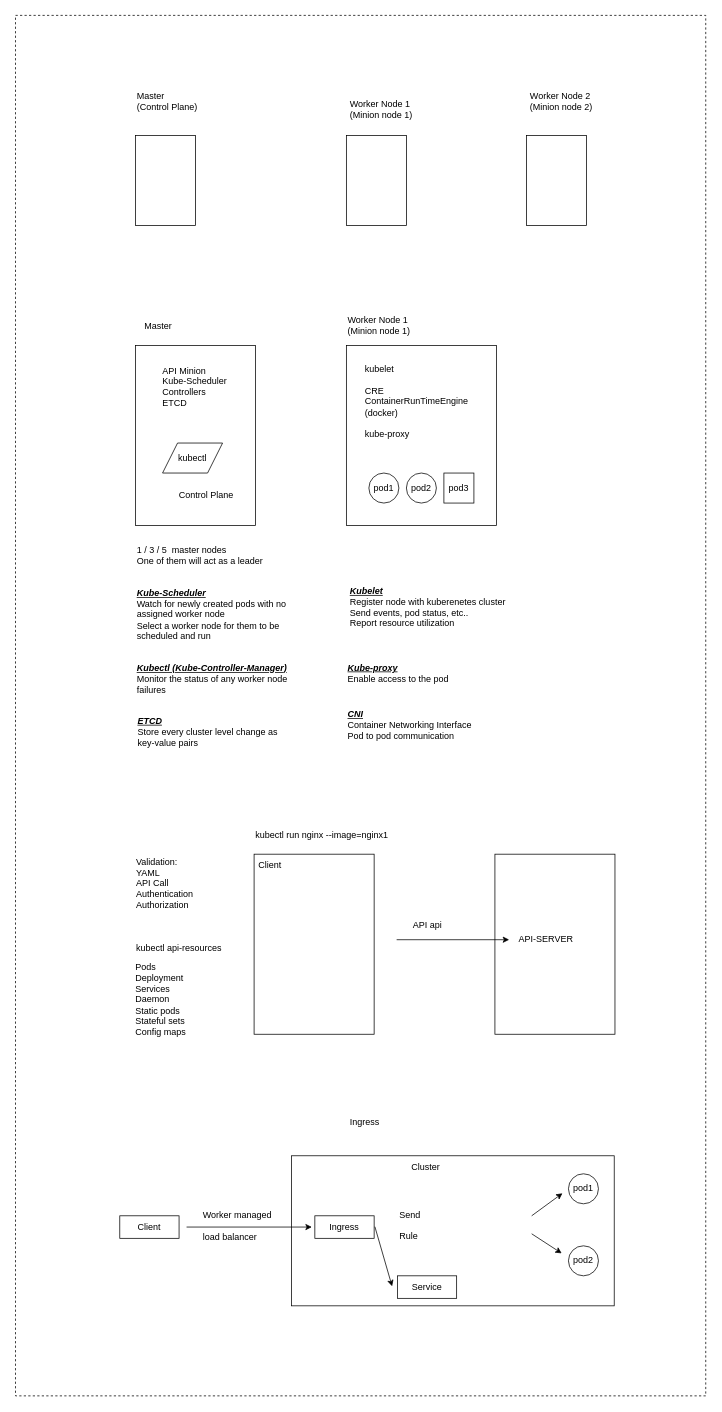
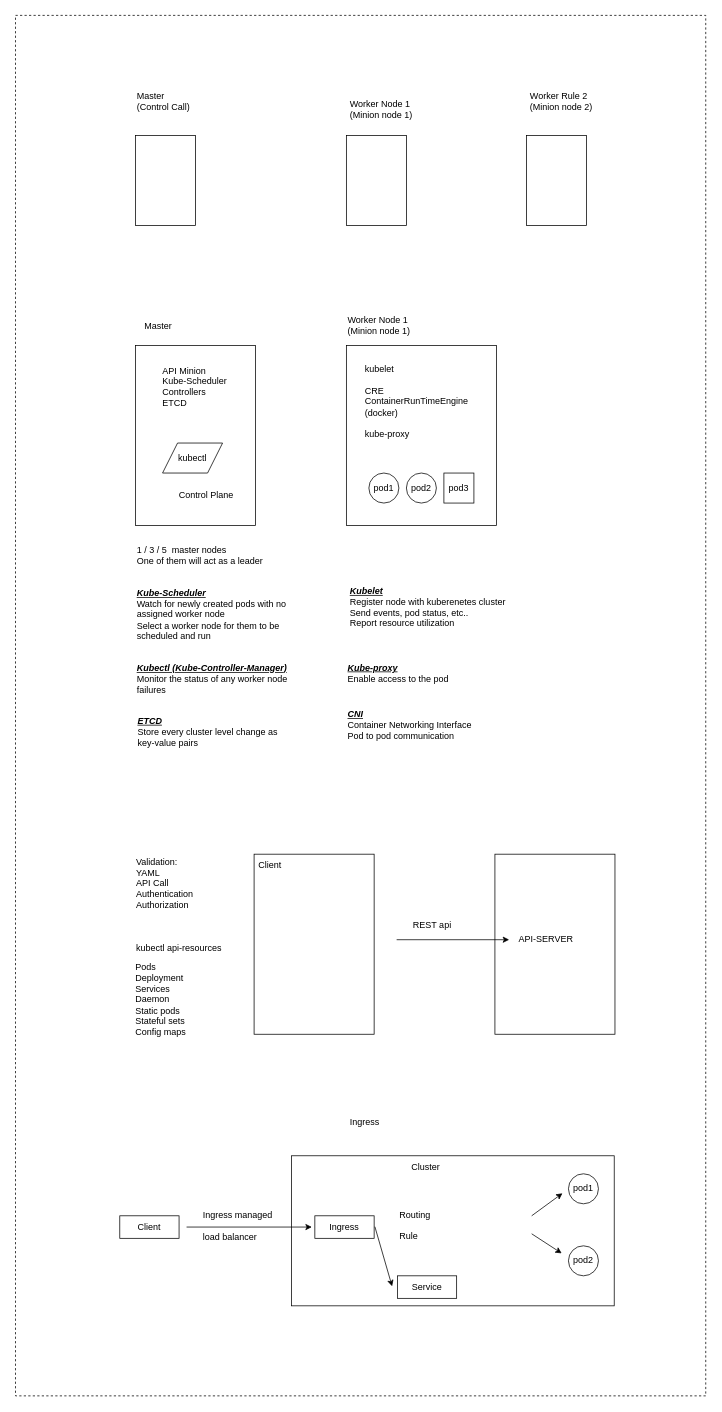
(171, 102) -> (167, 102)
(563, 102) -> (563, 102)
(329, 835) -> none
(428, 925) -> (431, 925)
(409, 1225) -> (416, 1225)
(237, 1226) -> (238, 1226)
